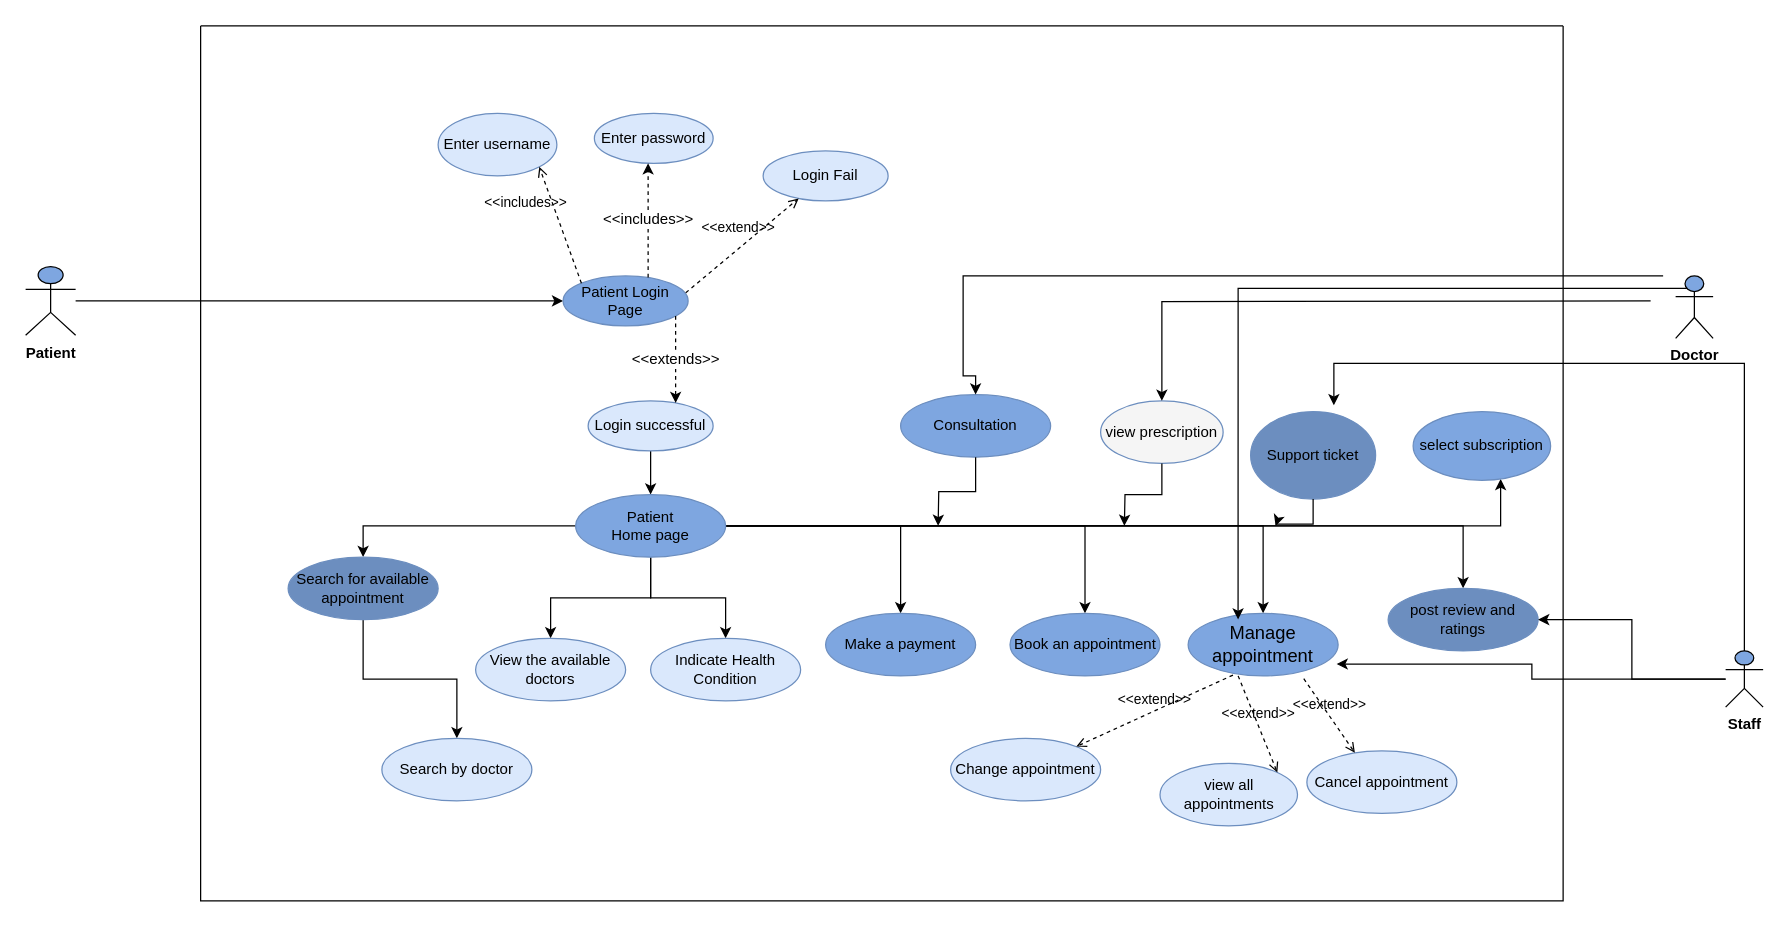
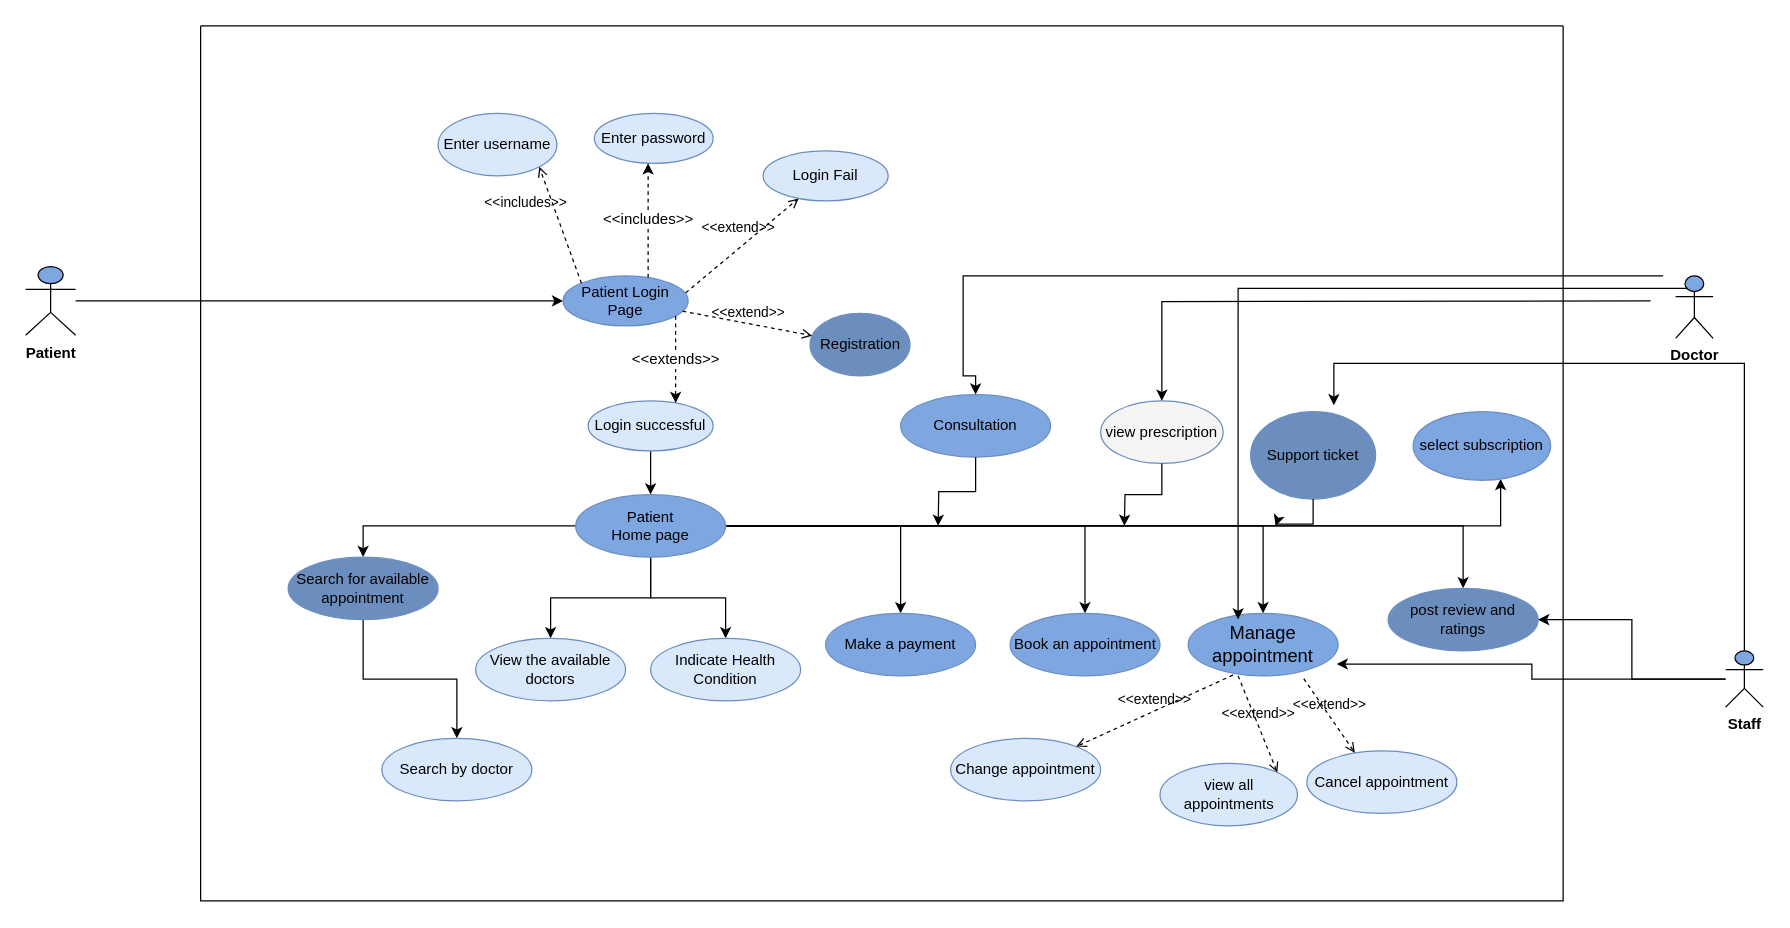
none -> (745, 323)
none -> (860, 344)
